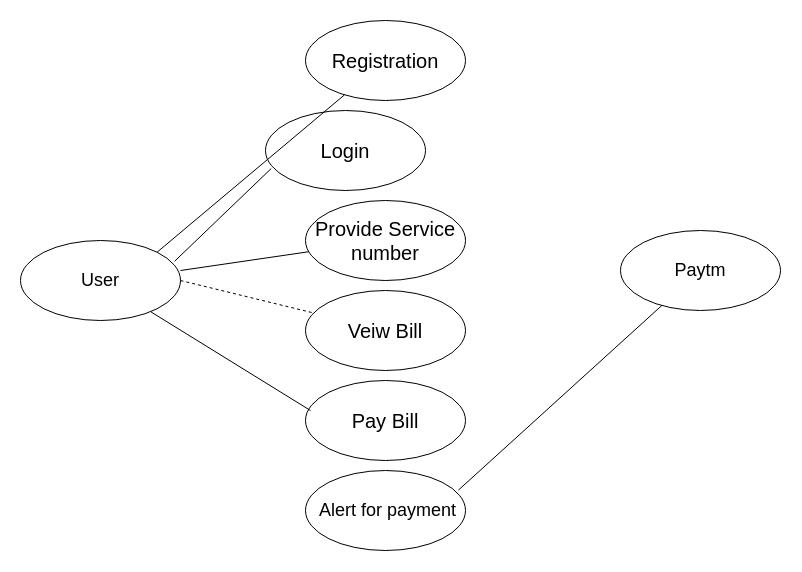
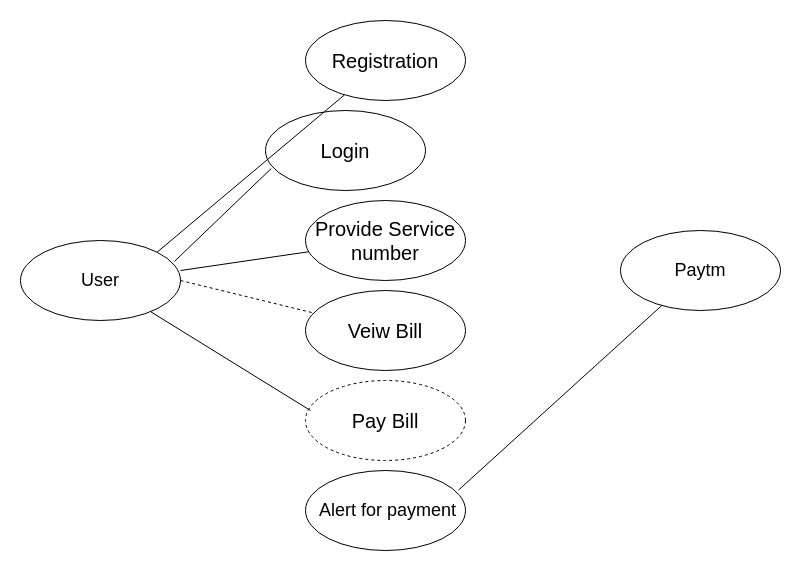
(386, 421) -> (386, 421)
